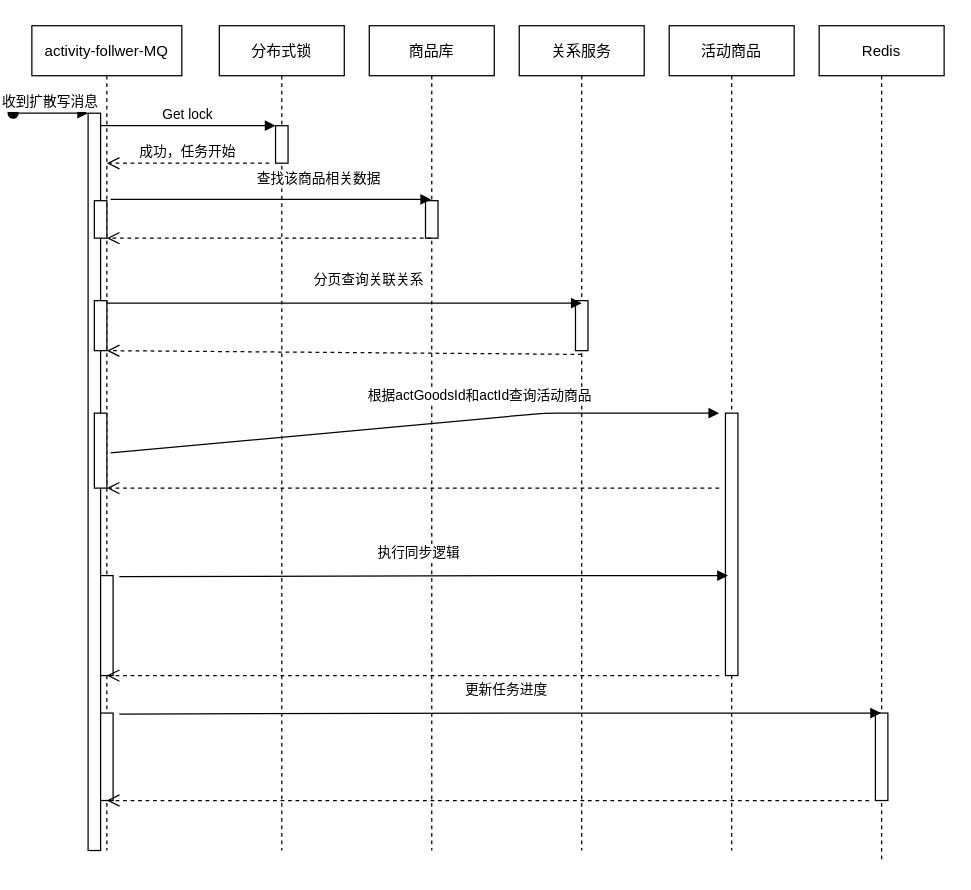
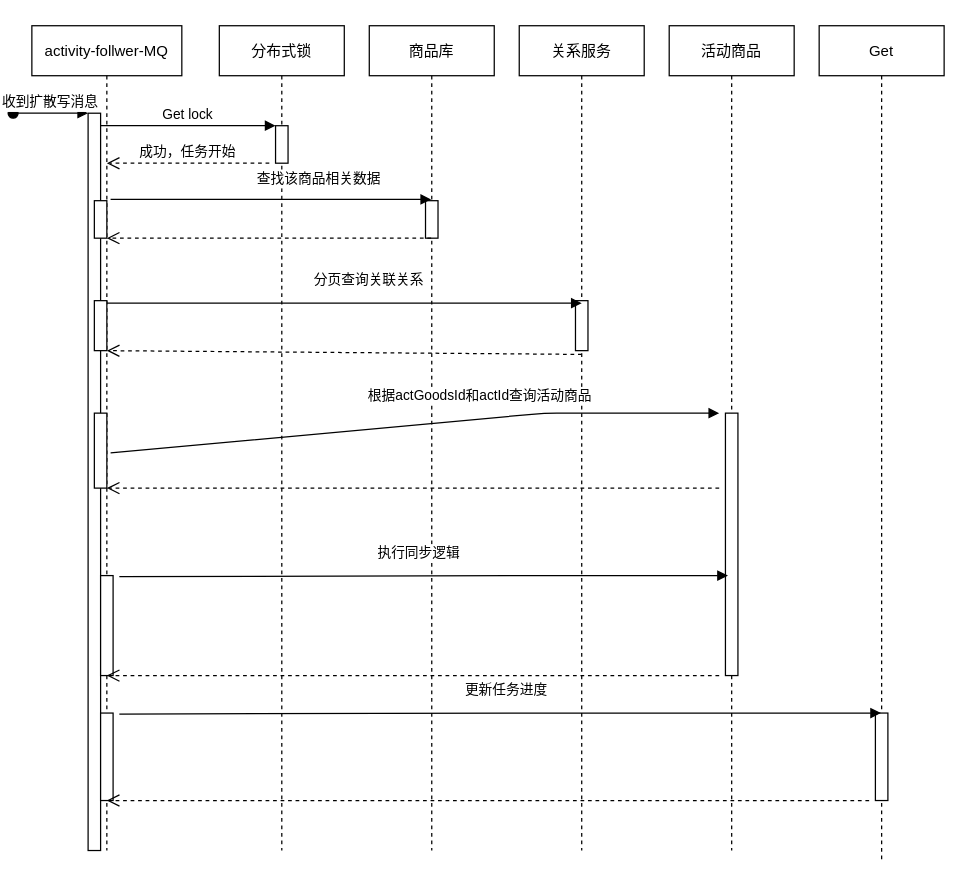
(881, 51) -> (881, 51)
